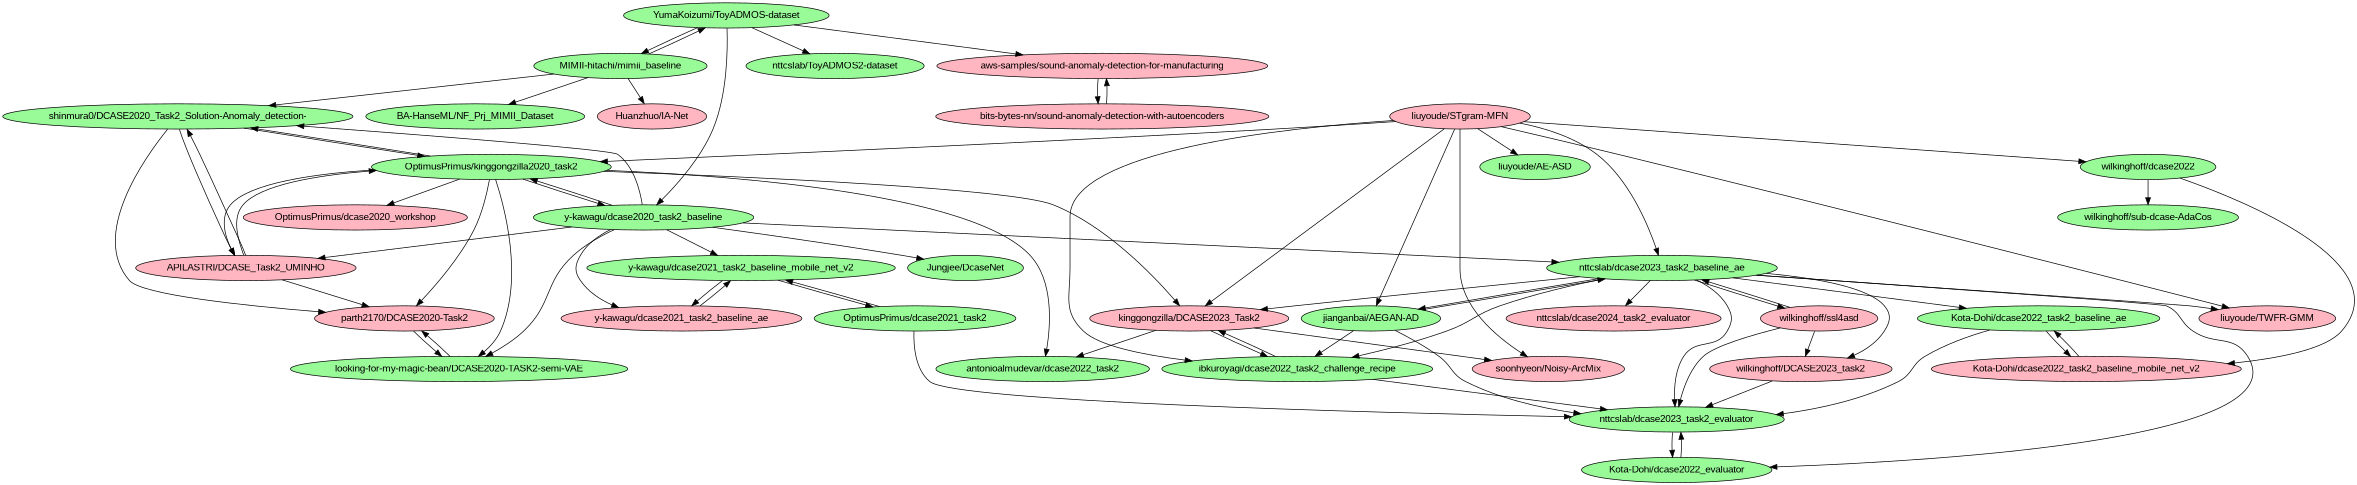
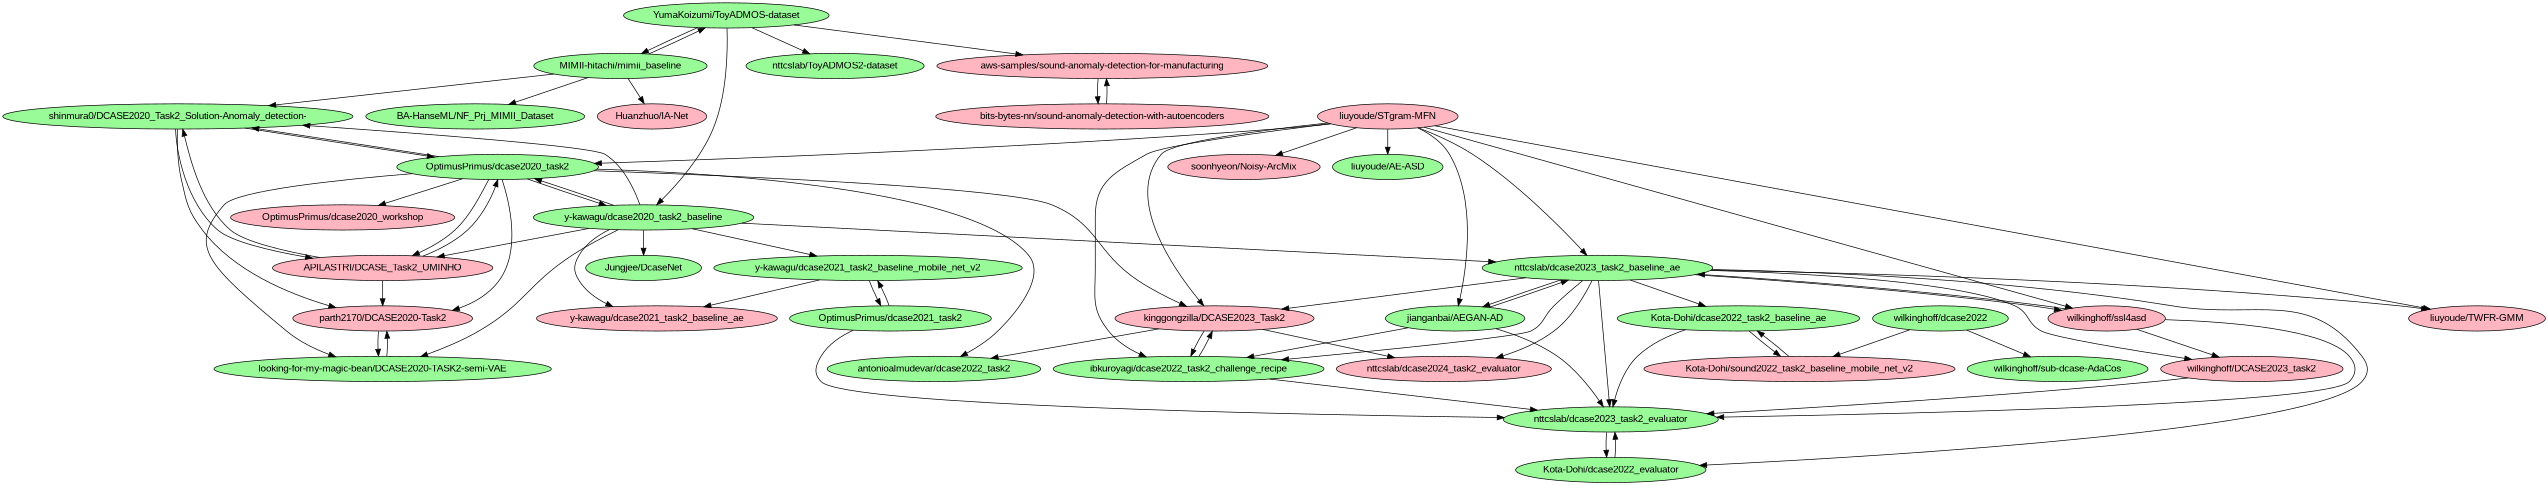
(1801, 141) -> (1745, 217)
(491, 167) -> (498, 167)
(713, 296) -> none
(1369, 344) -> (1313, 340)
(2086, 369) -> (1799, 369)
